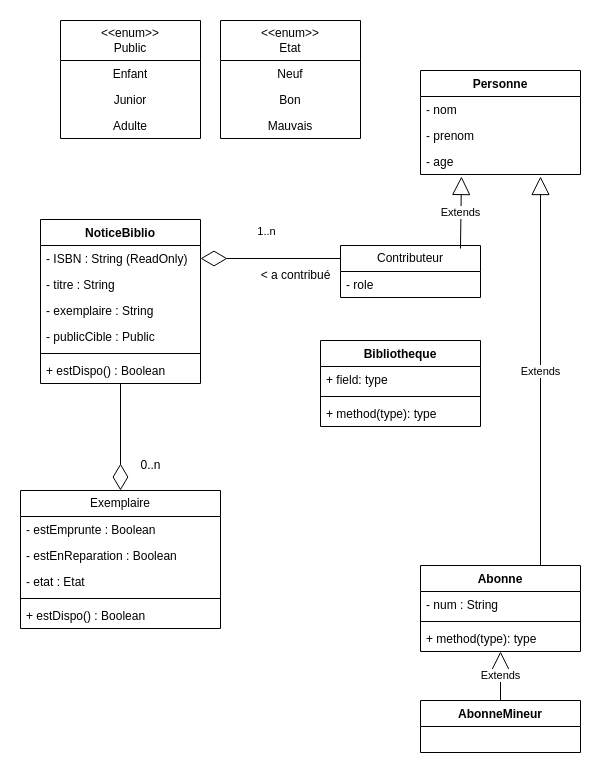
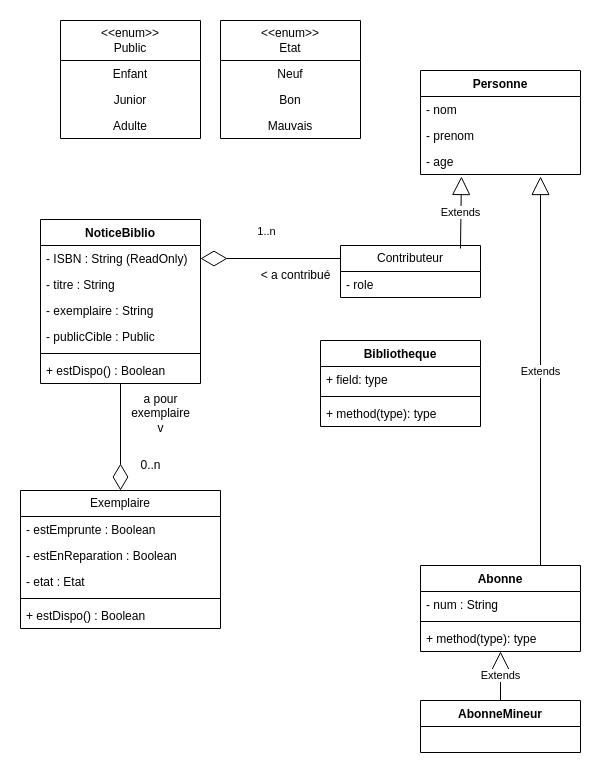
none -> (161, 414)
